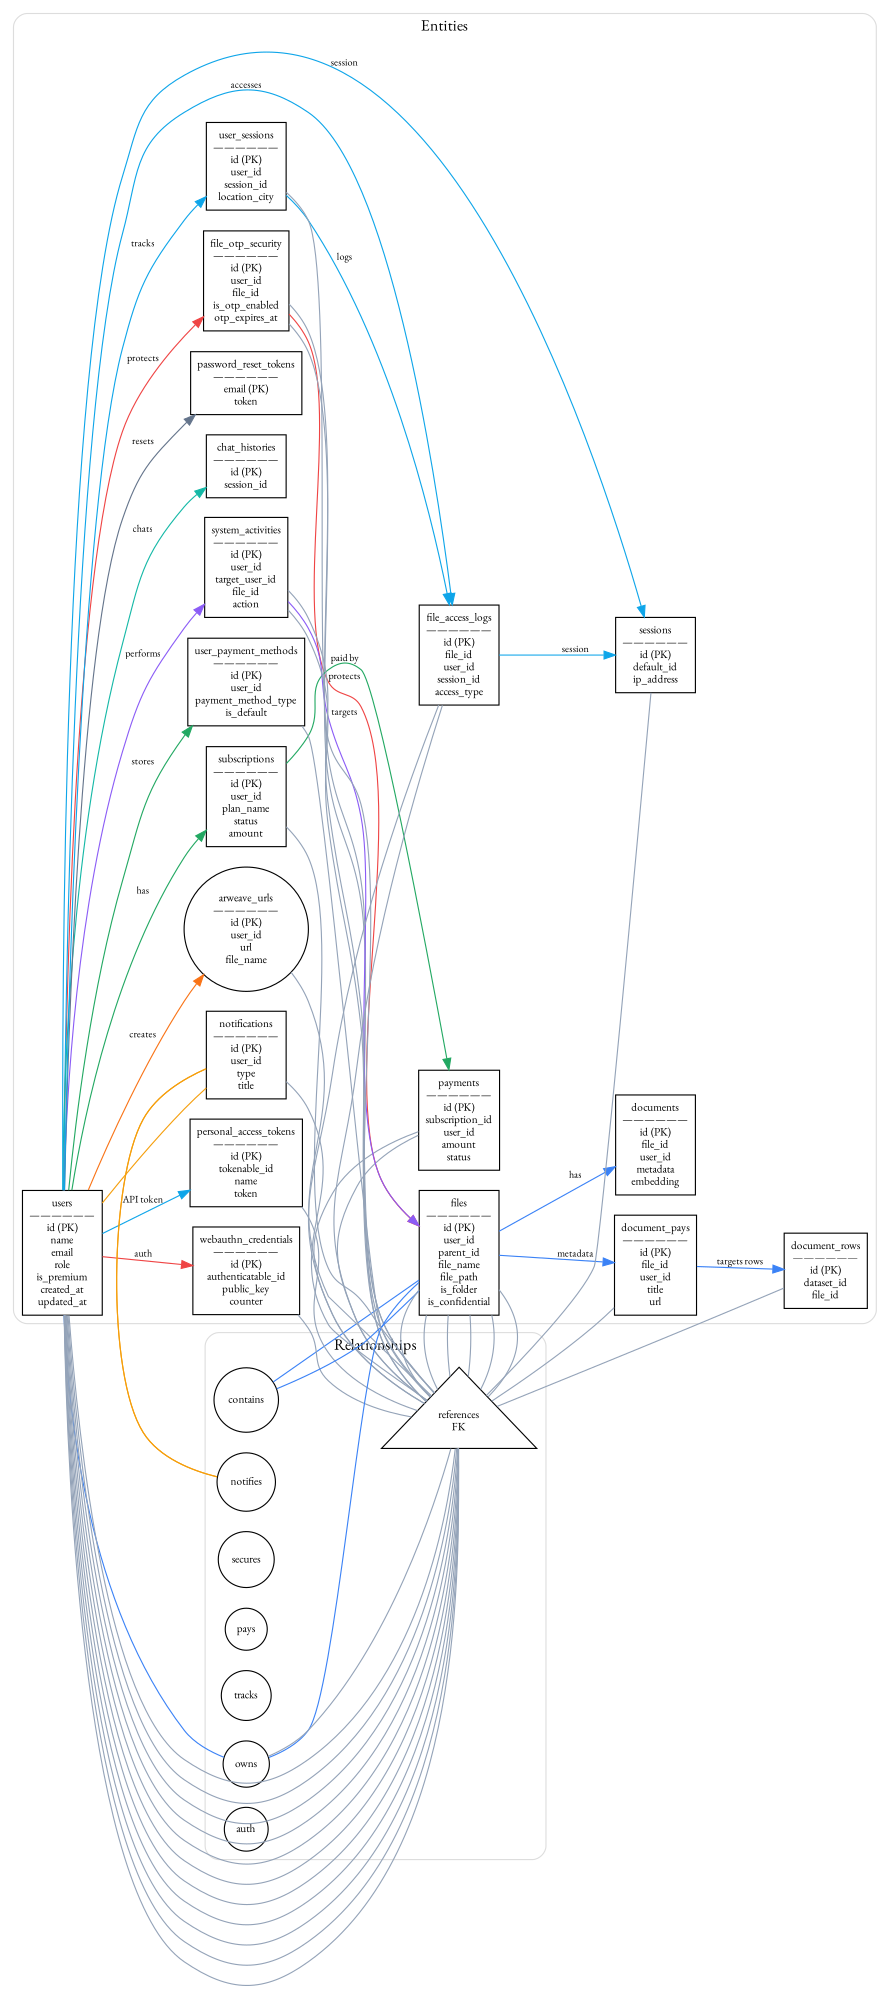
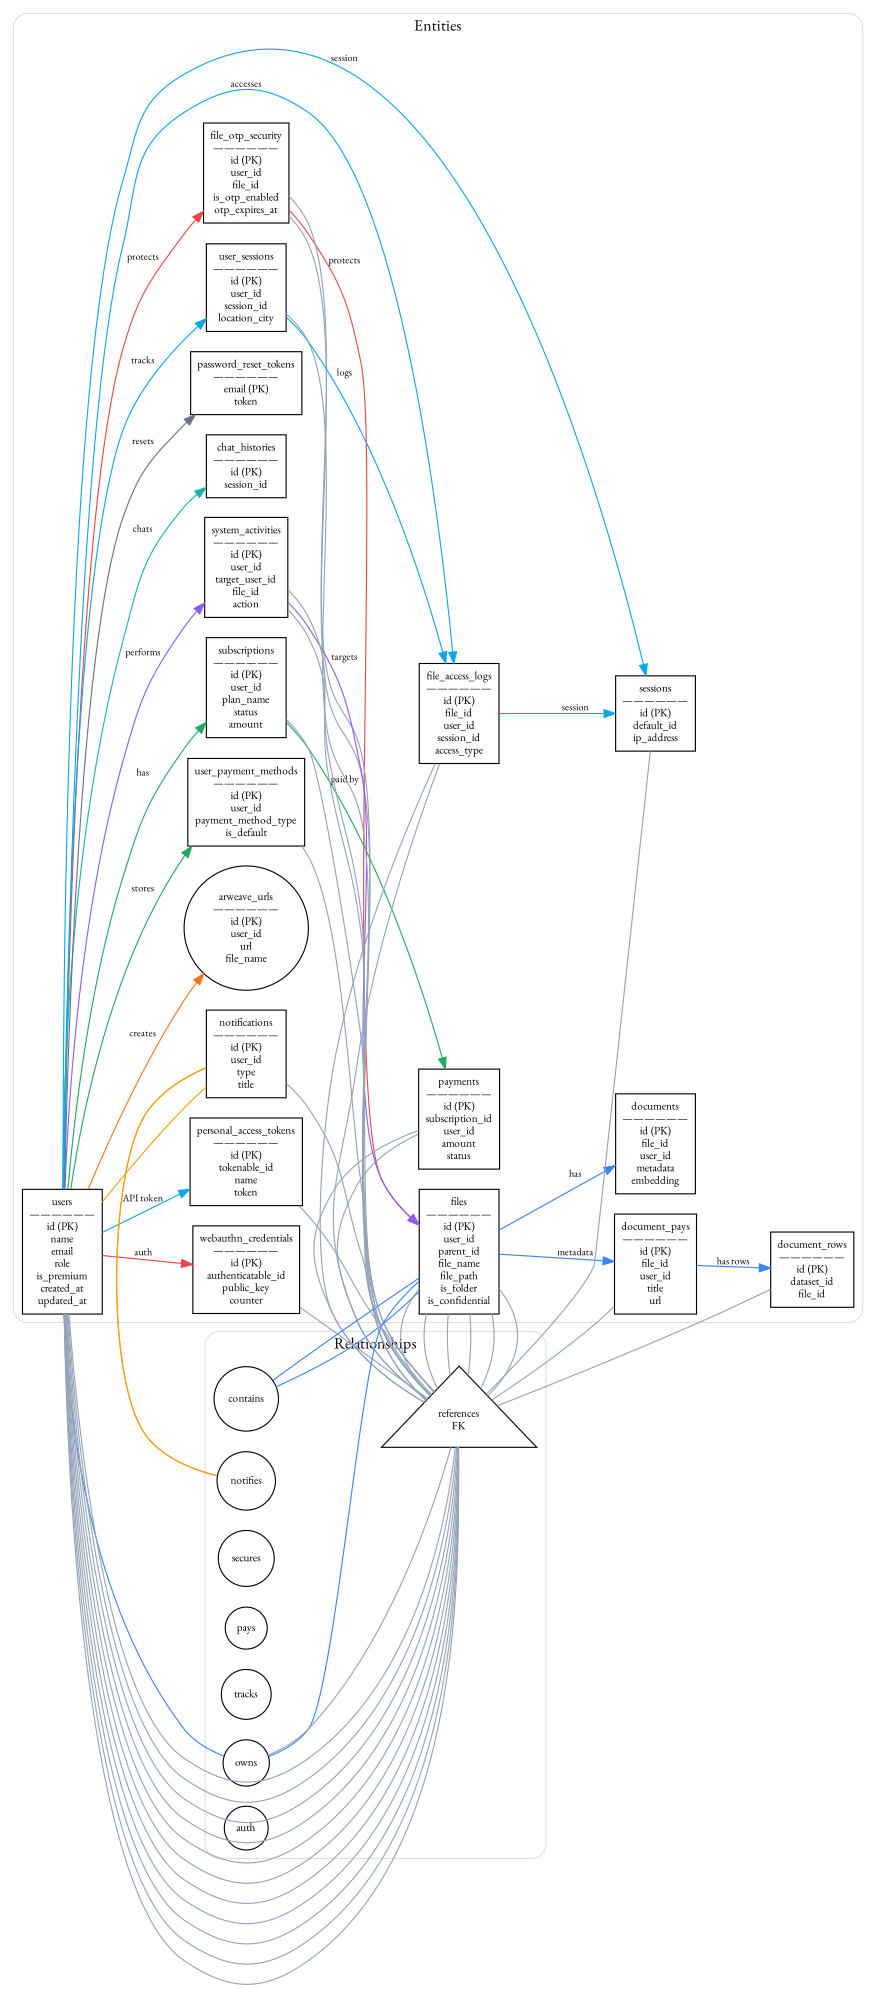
(740, 1262) -> (734, 1262)
(337, 1305) -> none
